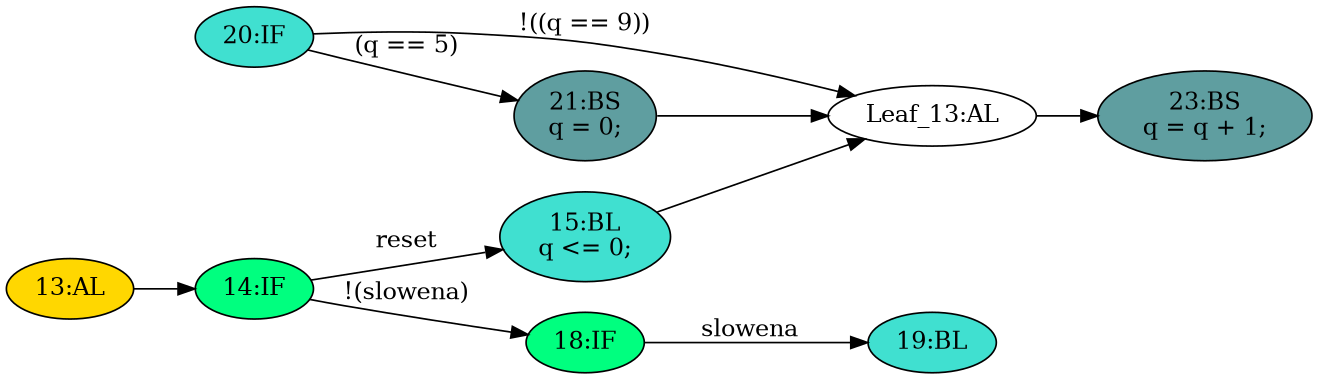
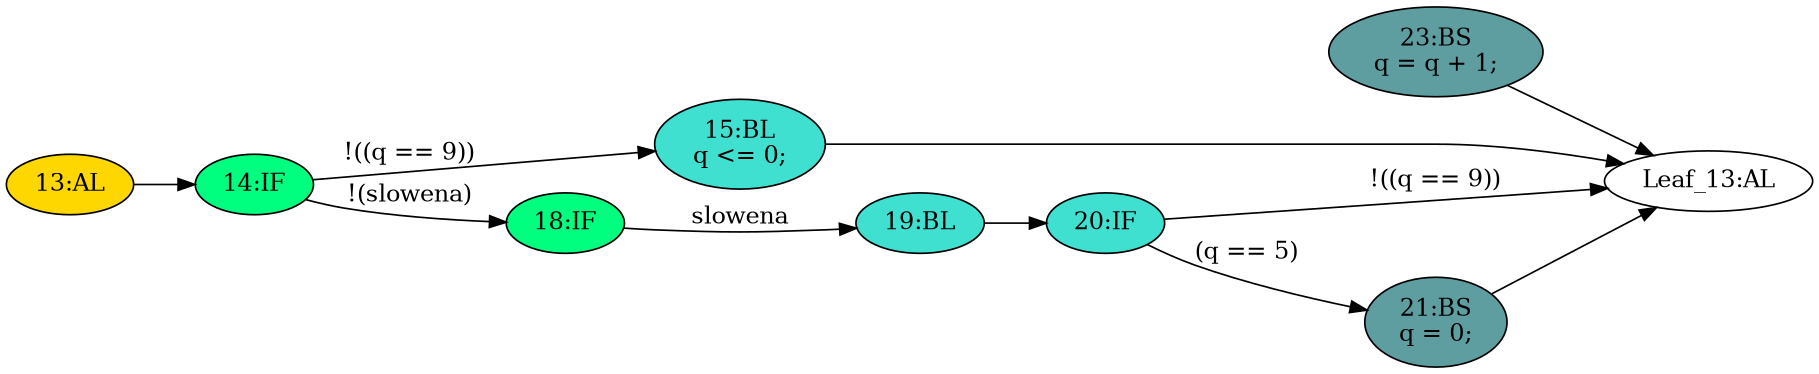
(1059, 116) -> (1573, 117)
none -> (1007, 223)
(407, 241) -> (410, 153)
